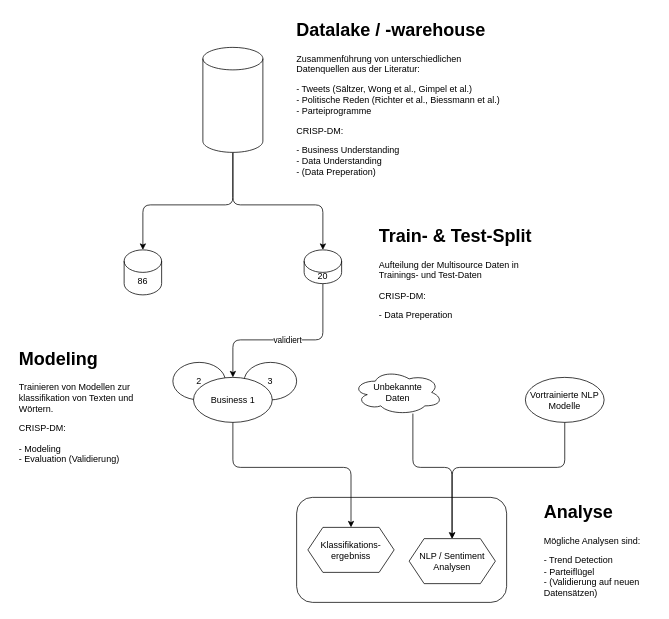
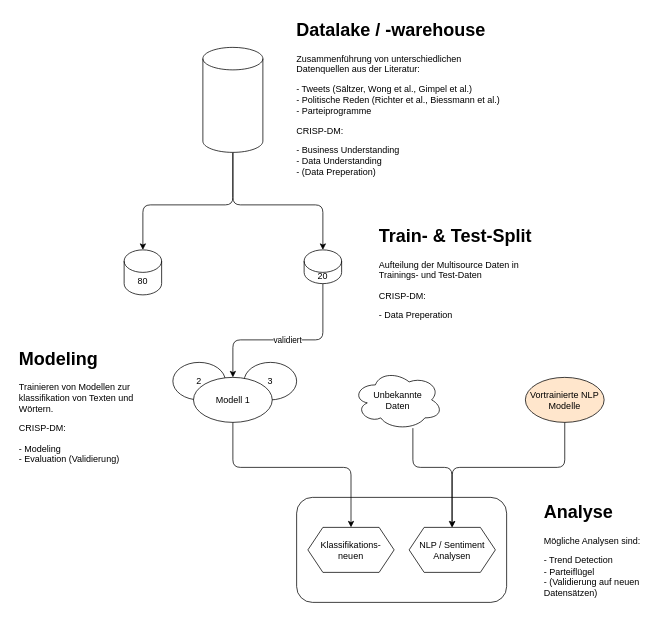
(143, 282) -> (143, 282)
(398, 392) -> (398, 400)
(233, 400) -> (233, 400)
(565, 400) -> (565, 400)
(351, 550) -> (351, 550)
(452, 561) -> (452, 550)
